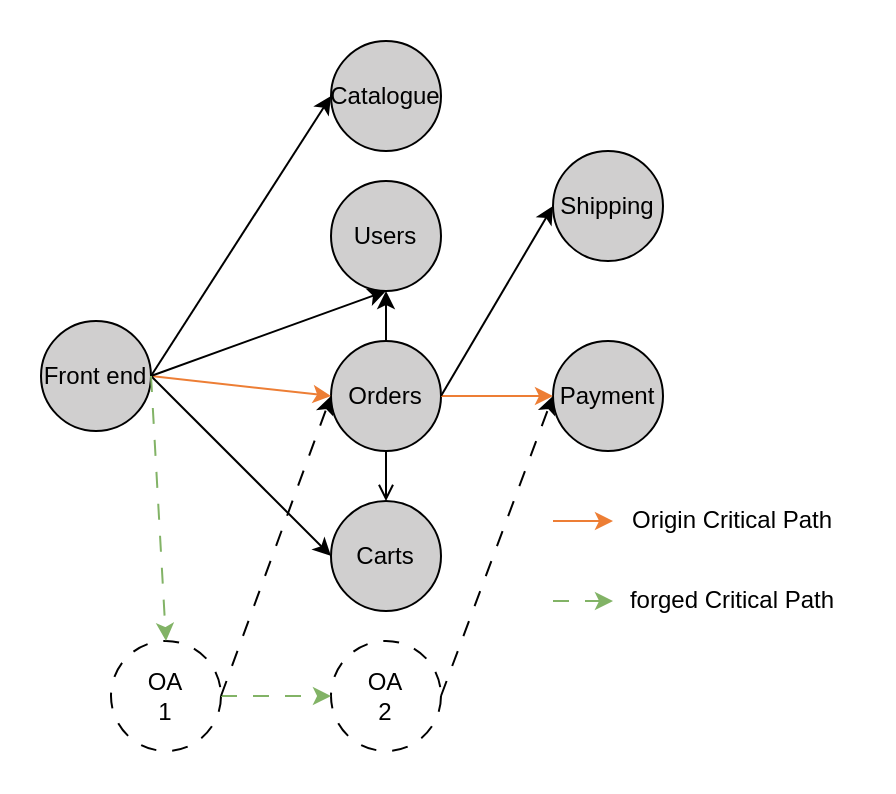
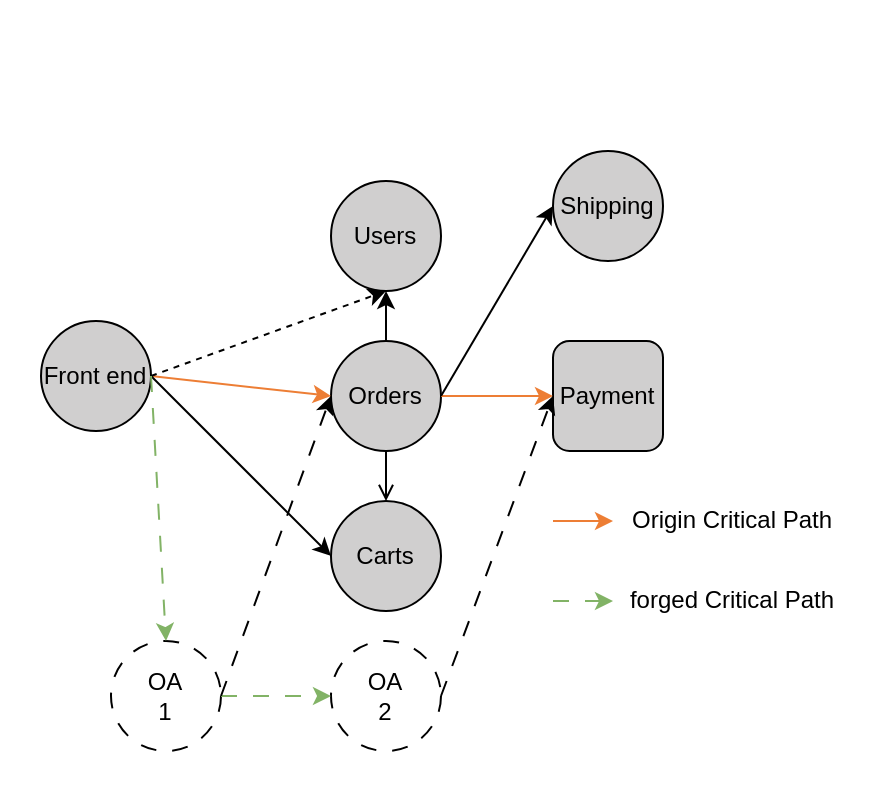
(386, 96) -> none
(239, 240) -> none
(265, 335) -> (265, 335)
(608, 396) -> (608, 396)
